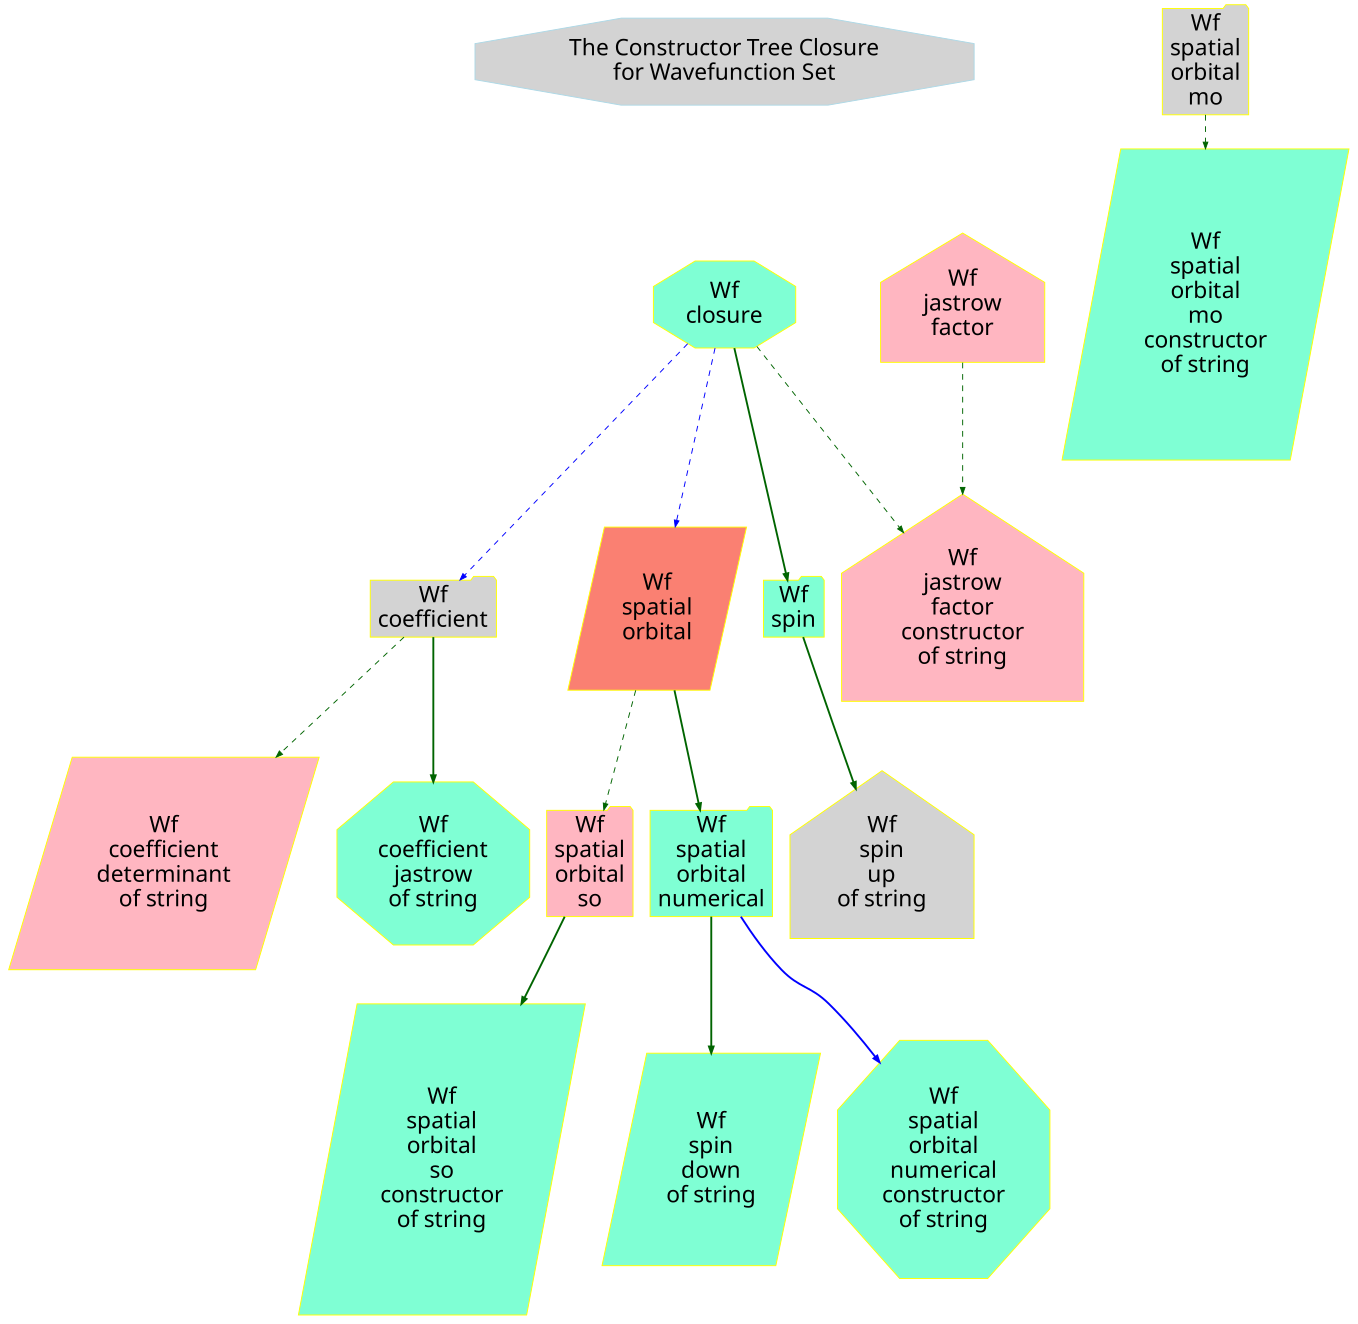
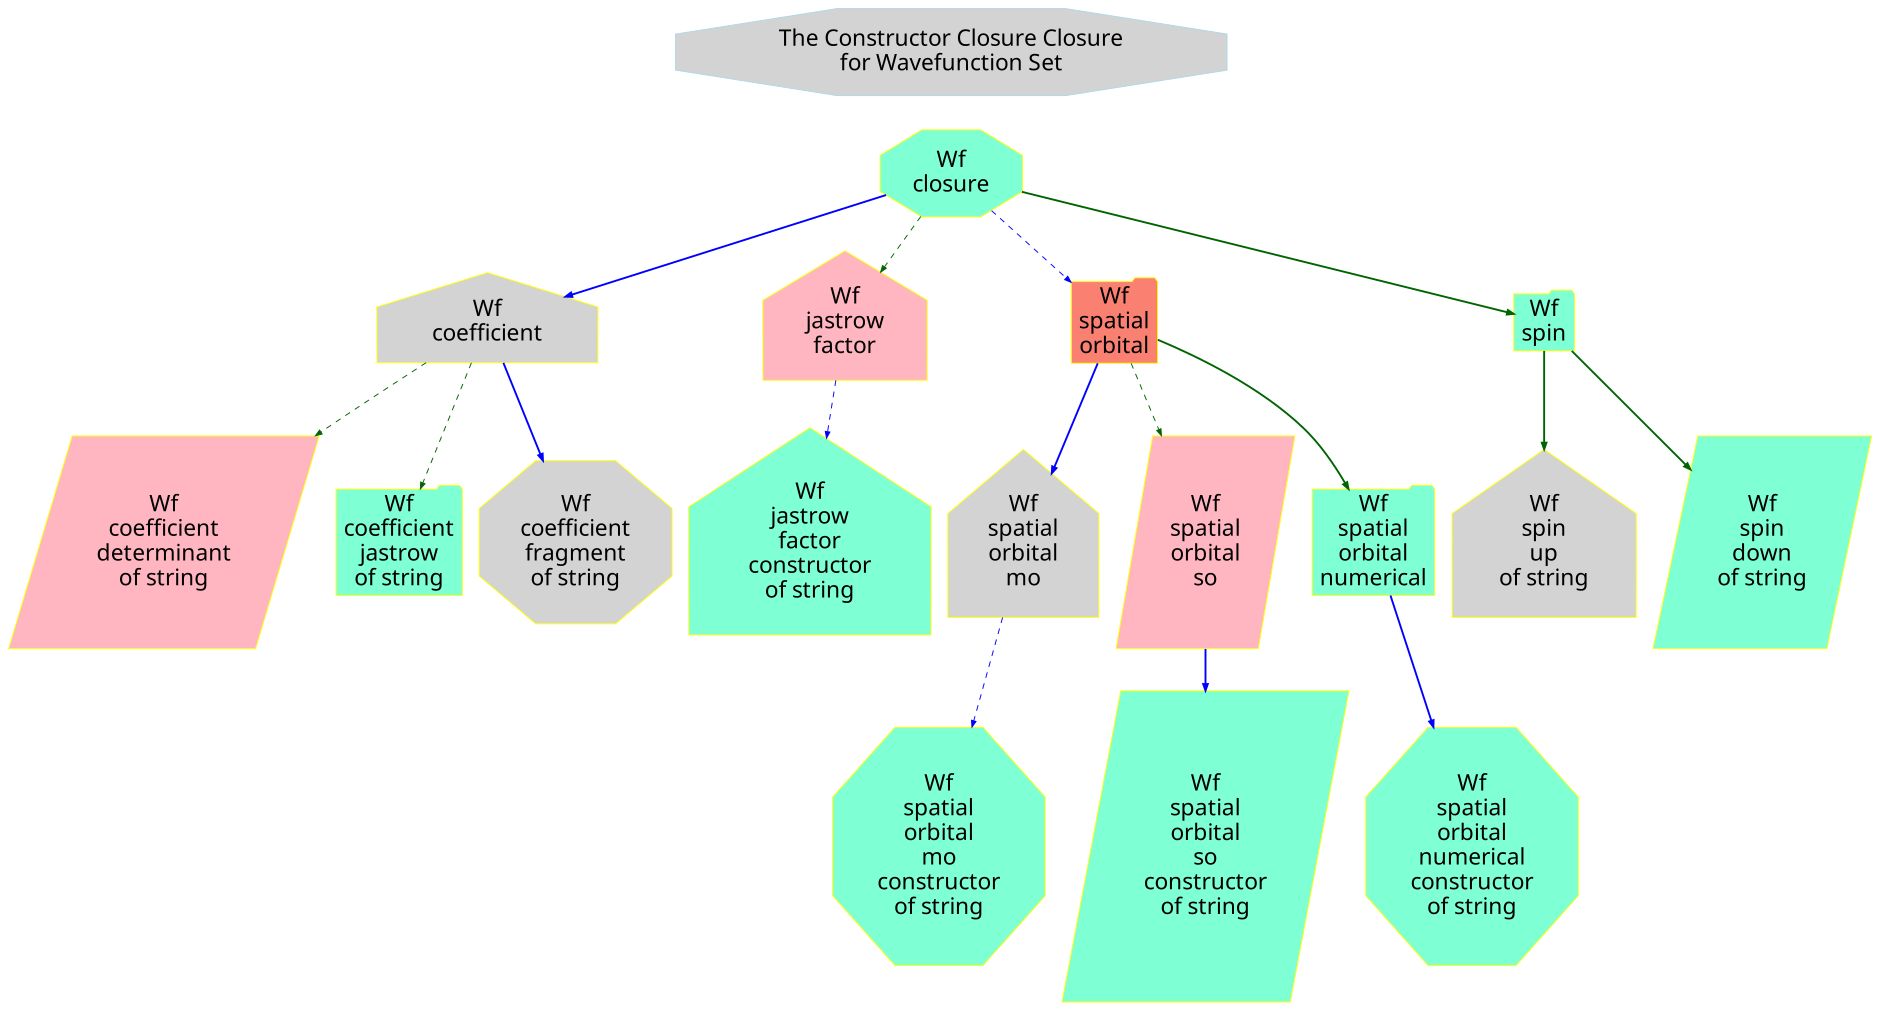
(725, 62) -> (951, 52)
(1205, 62) -> (1023, 542)
(1205, 128) -> (988, 669)
(1205, 305) -> (939, 846)
none -> (1076, 415)
(963, 425) -> (832, 406)
(828, 437) -> (903, 242)
(576, 459) -> (729, 245)
none -> (576, 542)
(433, 609) -> (487, 322)
(657, 609) -> (1114, 322)
(963, 609) -> (810, 542)
(433, 706) -> (447, 423)
(433, 863) -> (399, 542)
(590, 863) -> (1205, 542)
(545, 957) -> (1205, 666)
(711, 981) -> (1629, 408)
